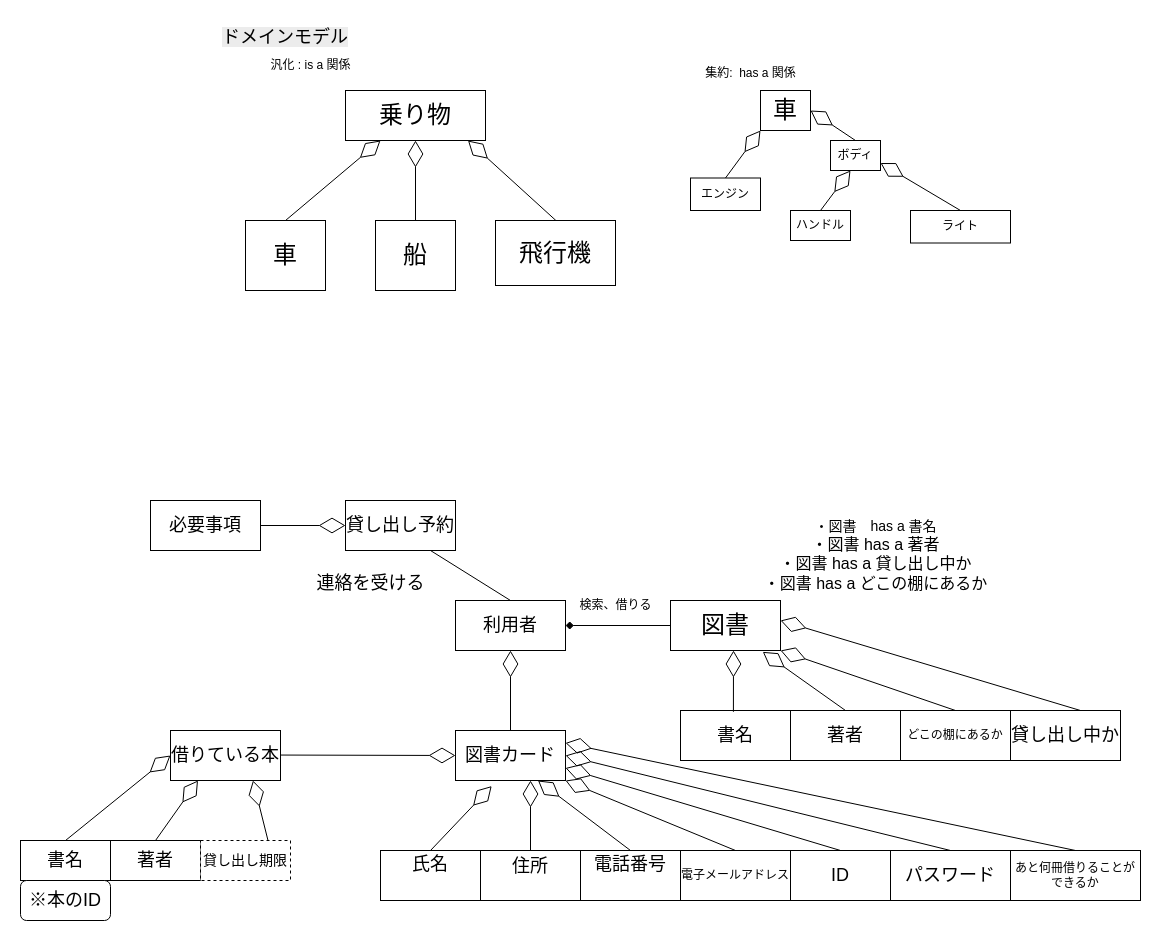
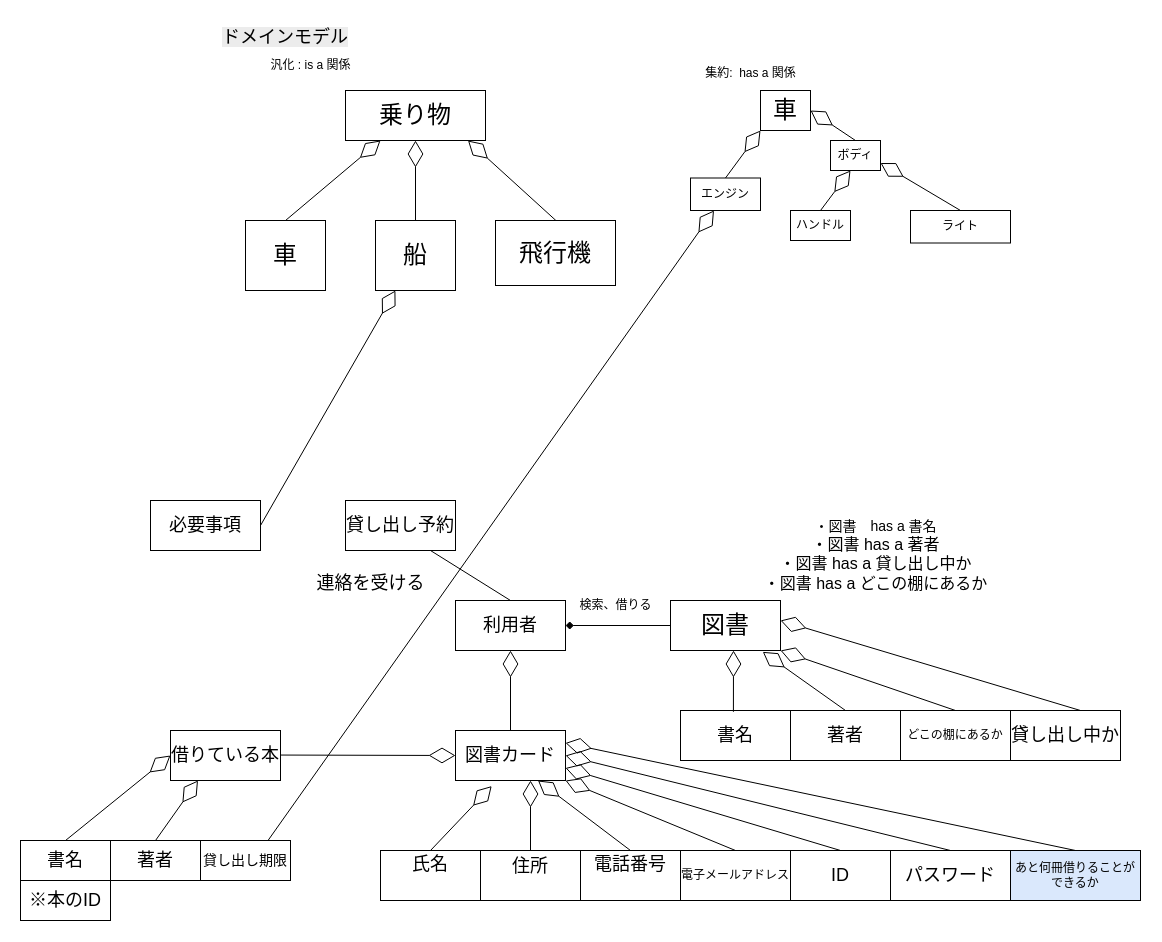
(290, 526) -> (321, 419)
(264, 824) -> (483, 537)
(246, 861) -> (246, 861)
(1076, 876) -> (1076, 876)
(66, 901) -> (66, 901)
